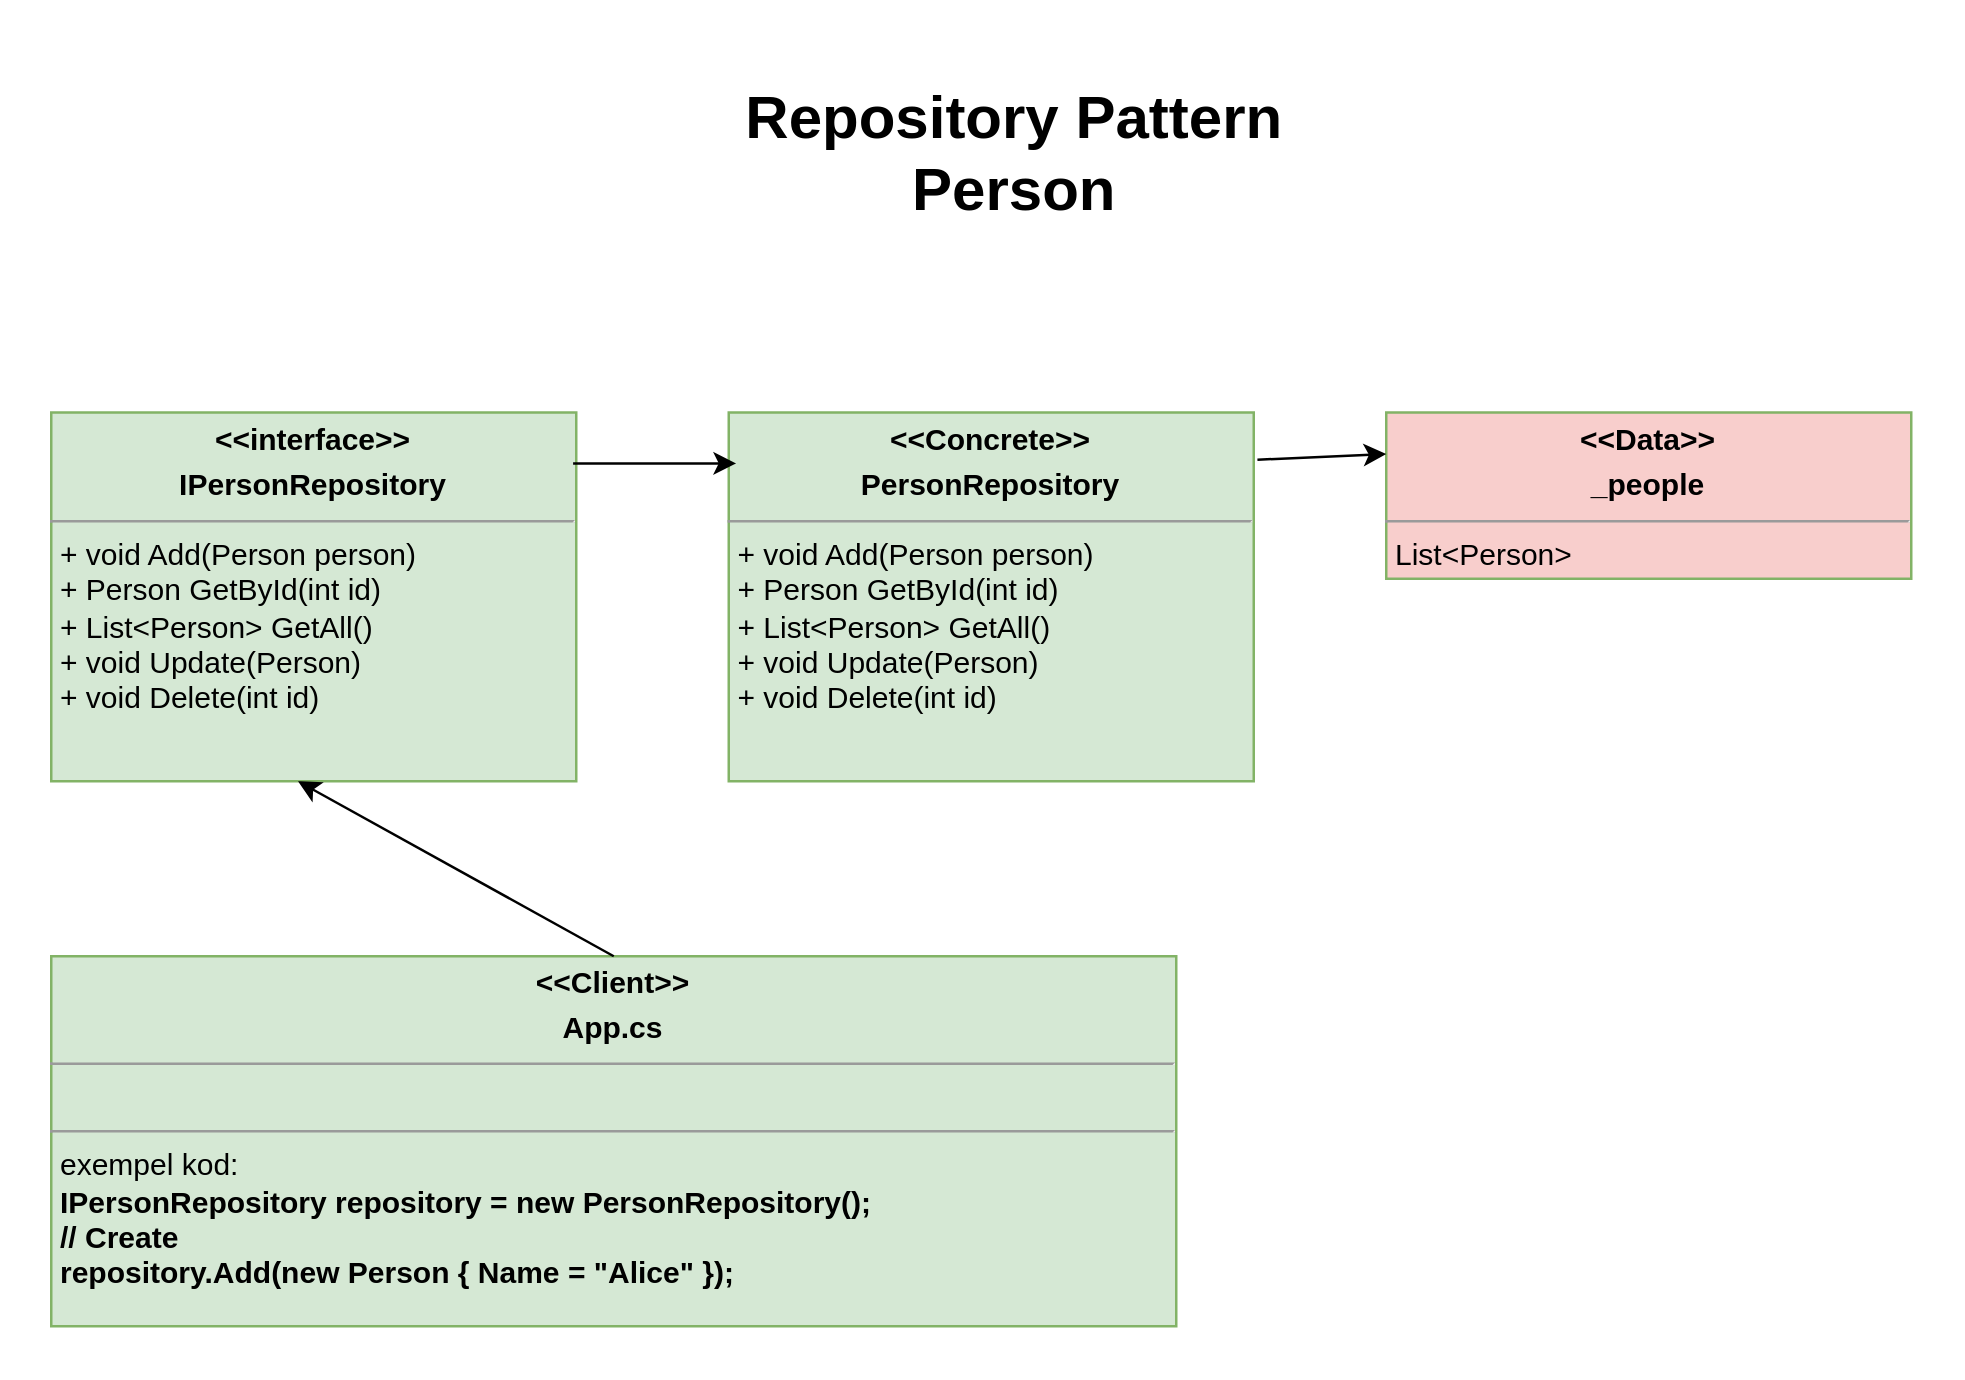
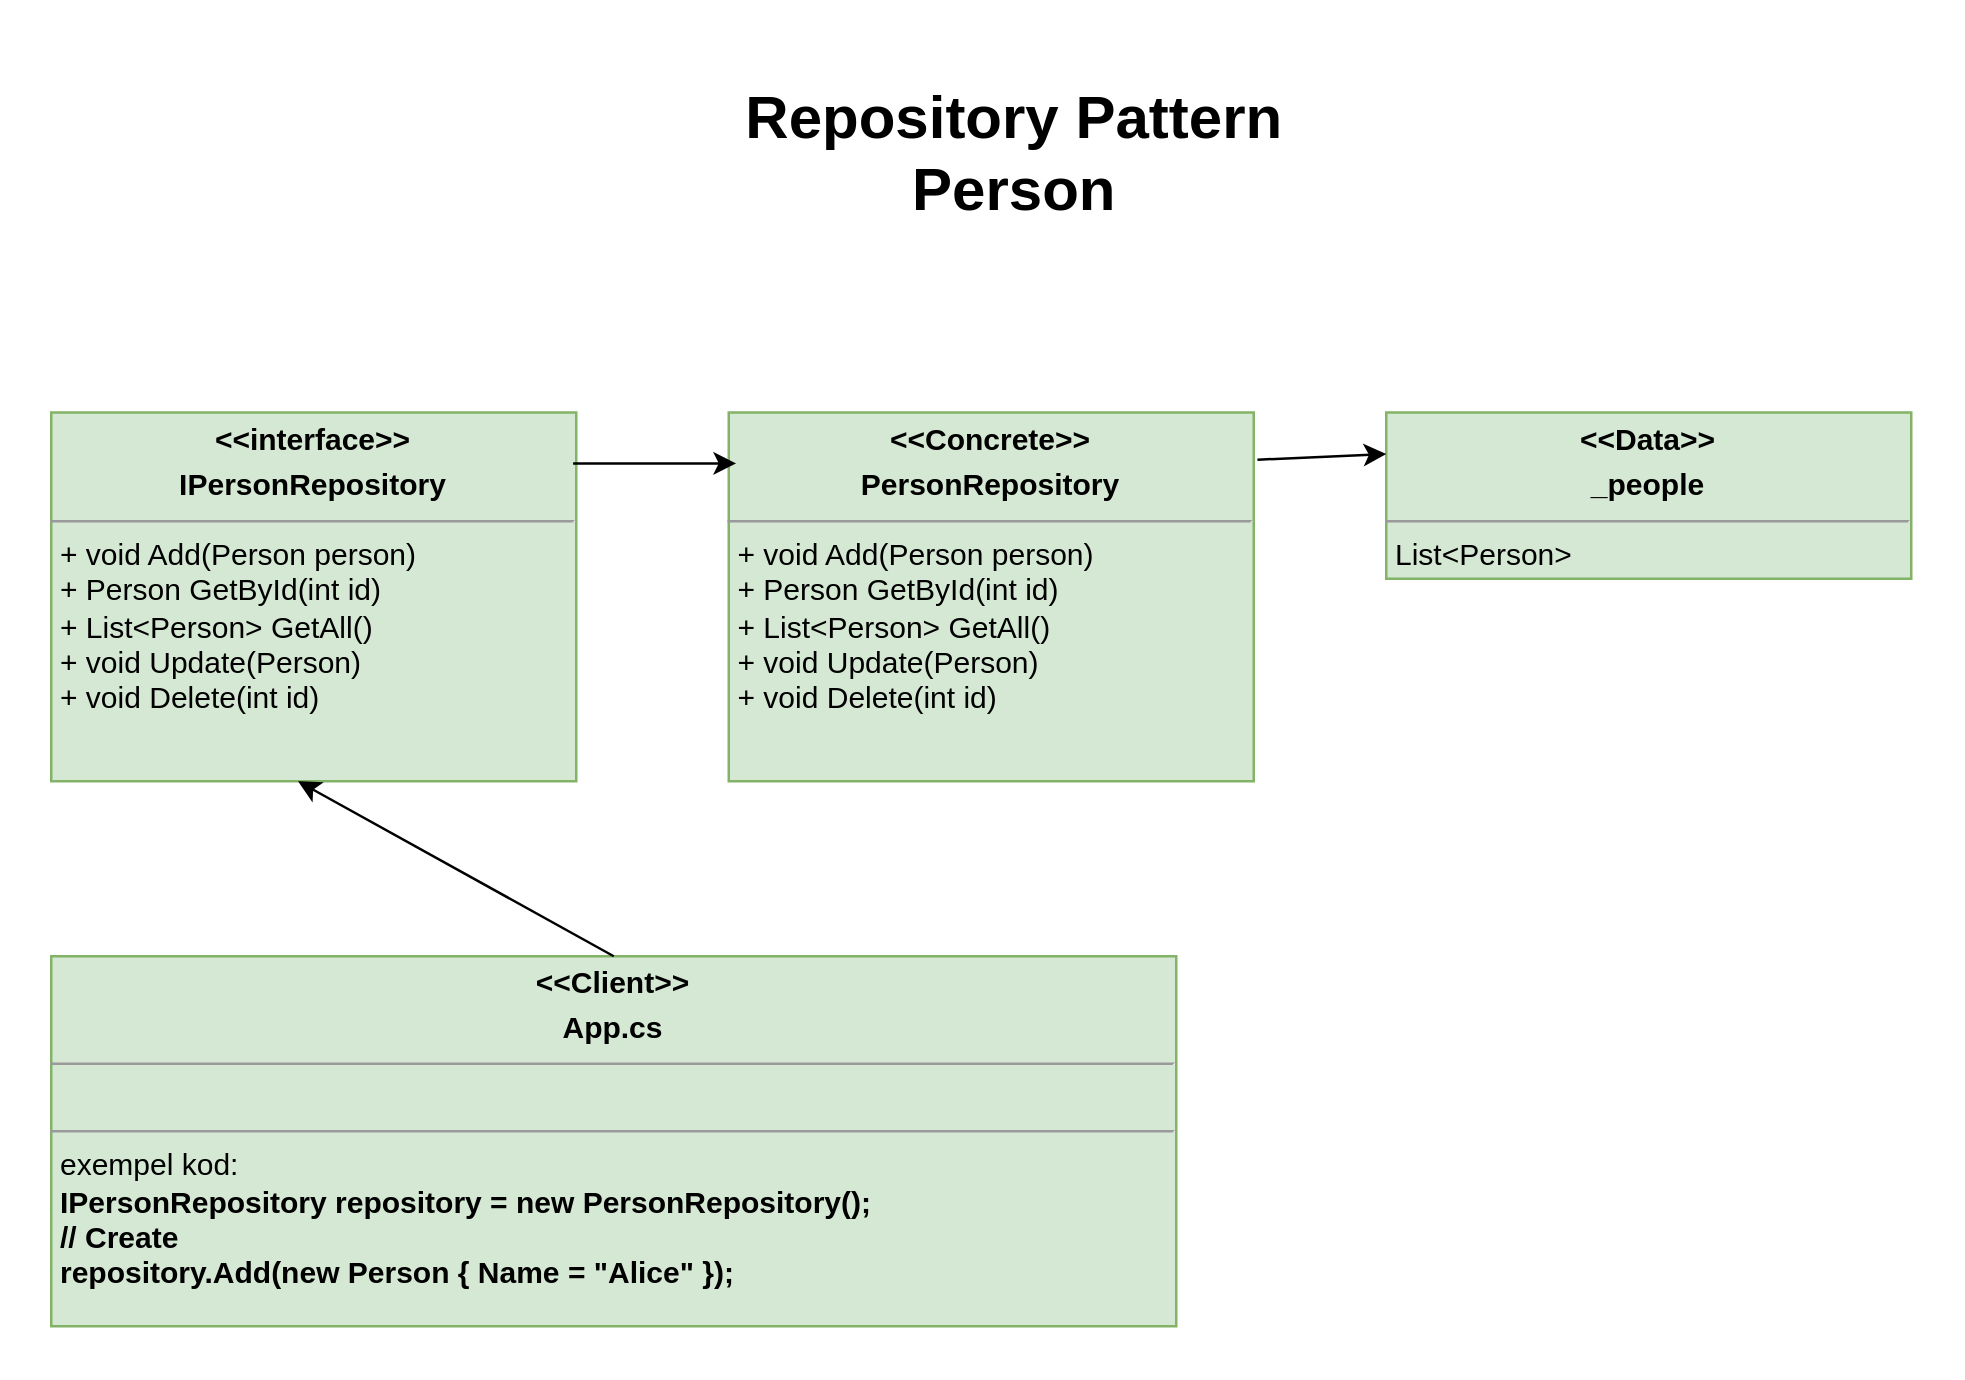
(1649, 496) -> (1649, 496)
